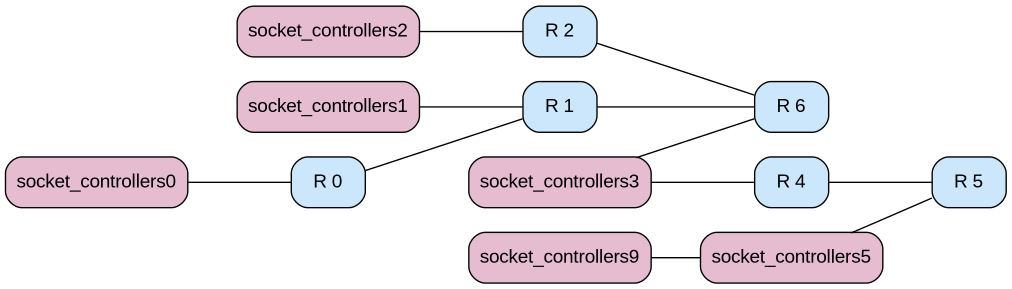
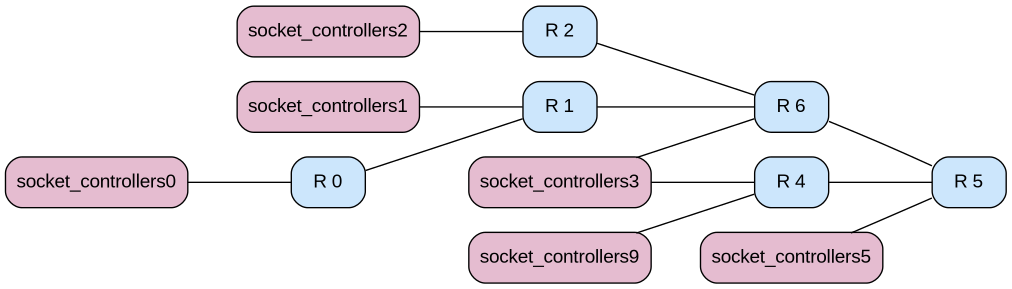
none -> (881, 143)
(676, 258) -> (695, 214)
